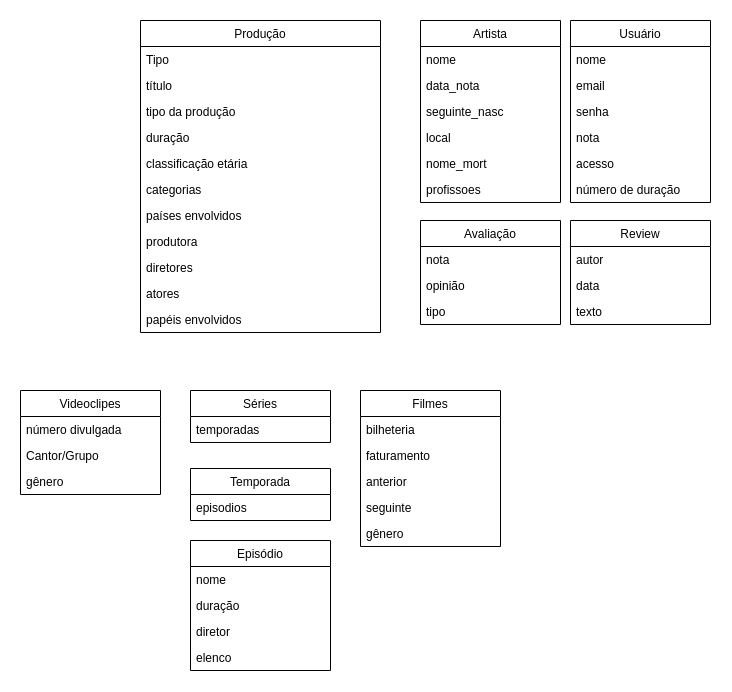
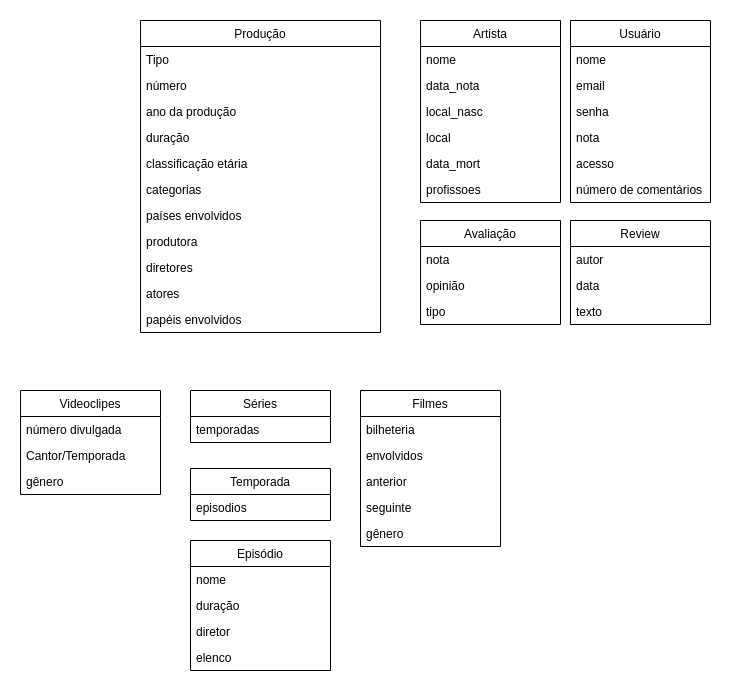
(165, 86) -> (166, 86)
(195, 112) -> (193, 112)
(468, 112) -> (456, 112)
(456, 164) -> (456, 164)
(630, 190) -> (642, 190)
(66, 456) -> (80, 456)
(403, 456) -> (396, 456)
